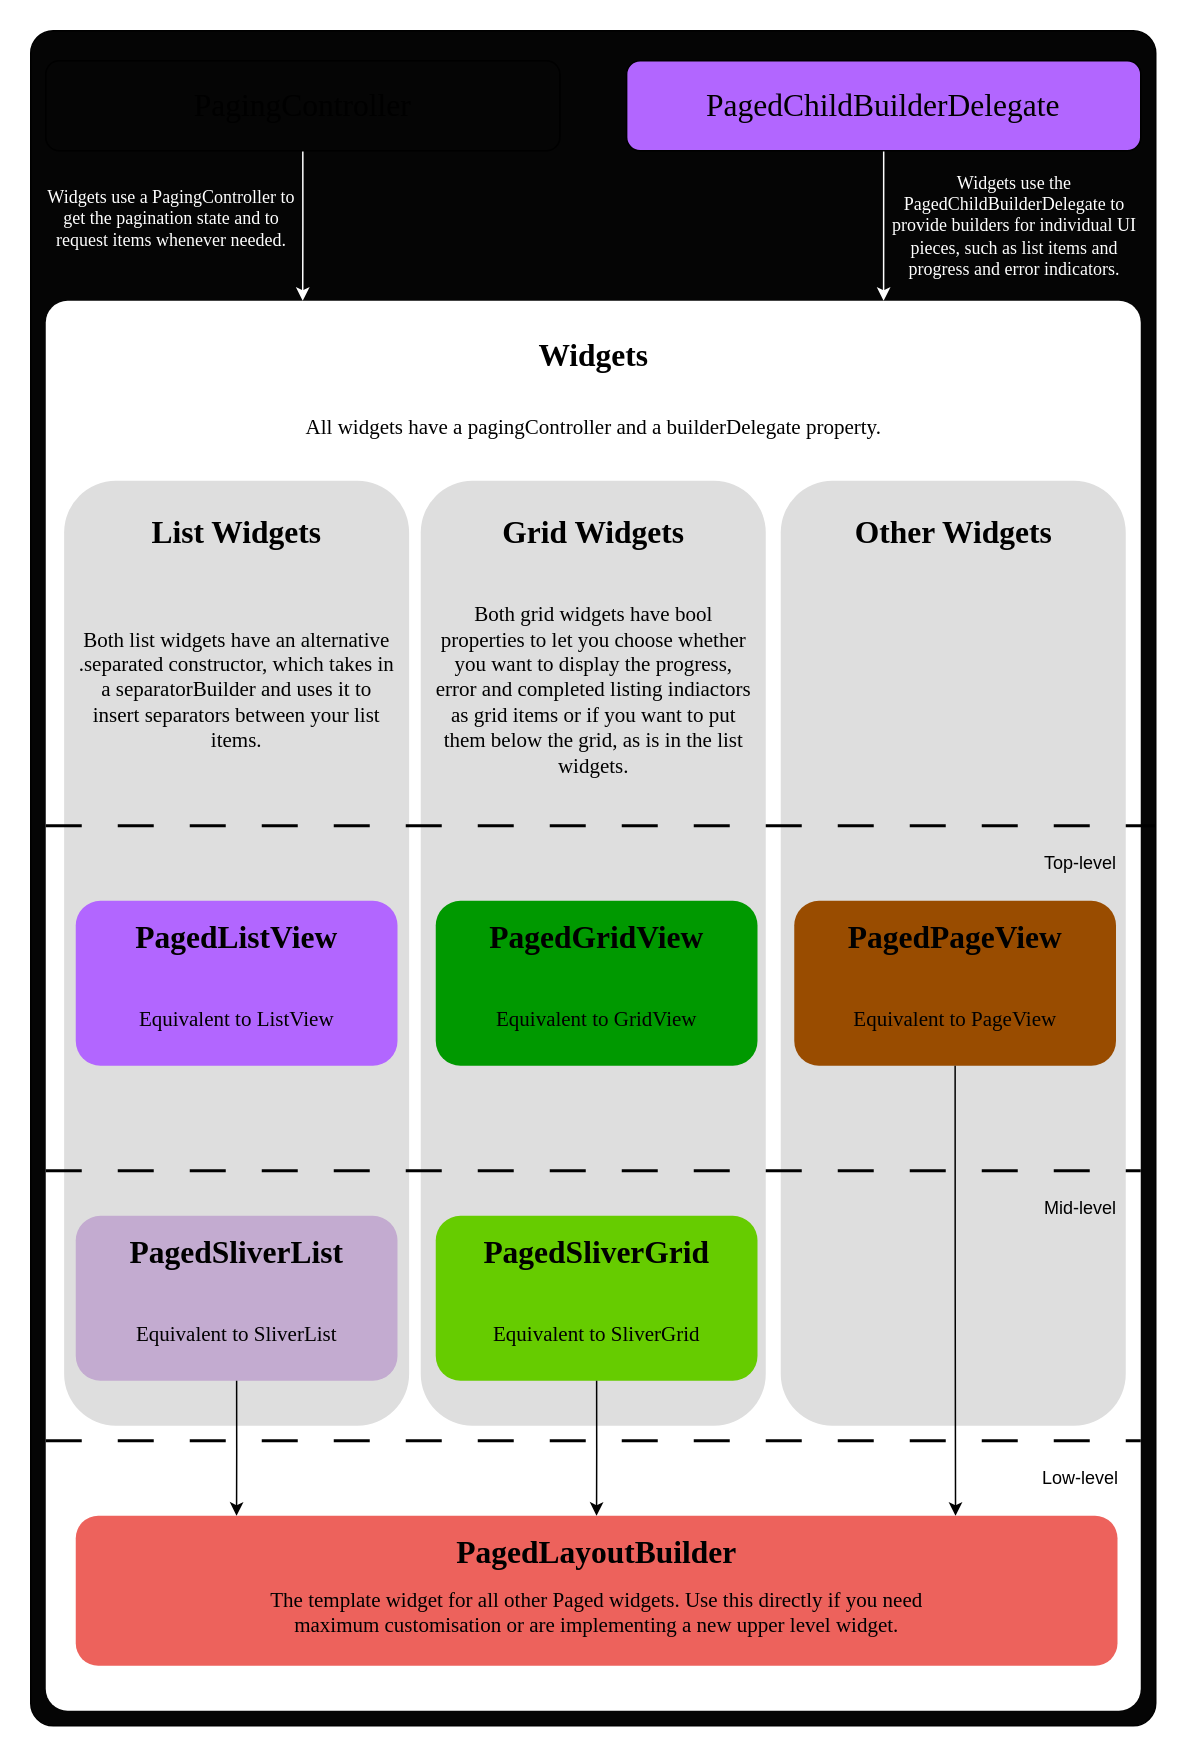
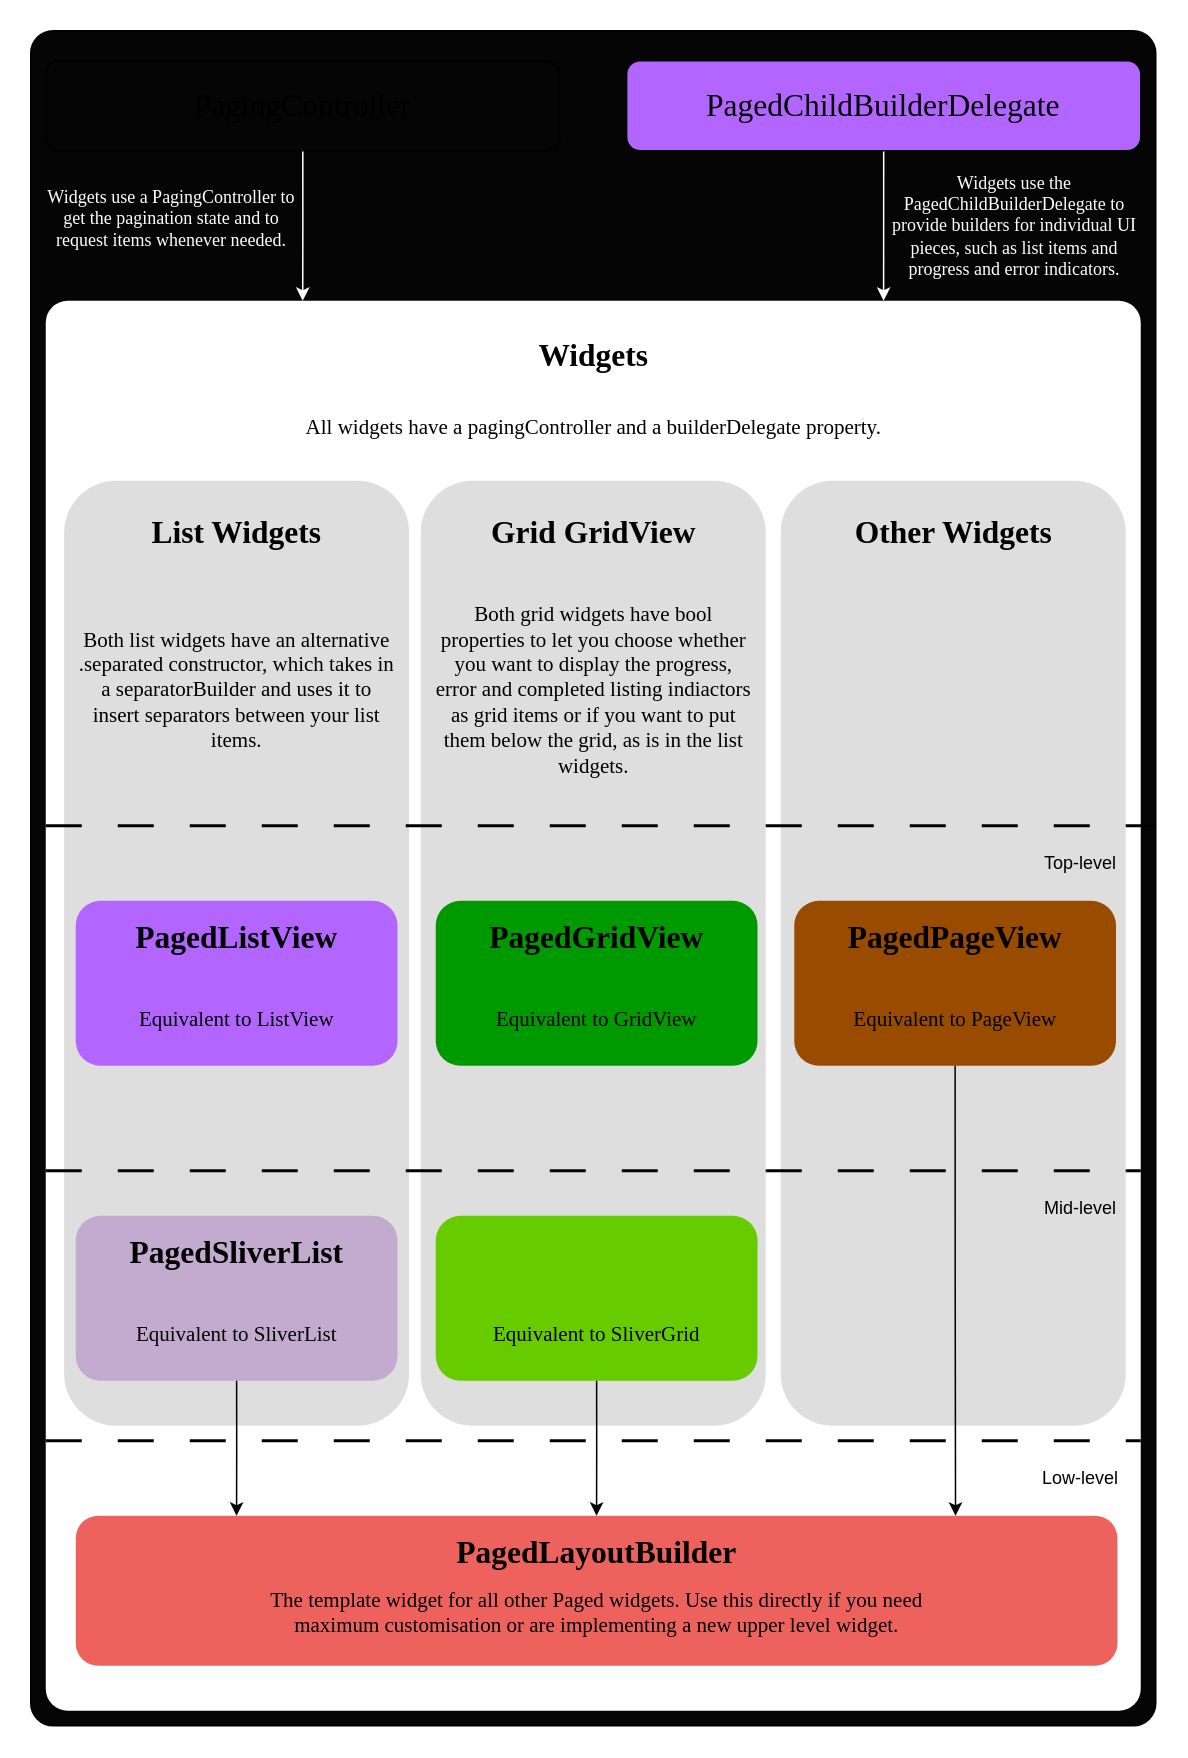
(594, 533) -> (594, 533)
(597, 1253) -> none
